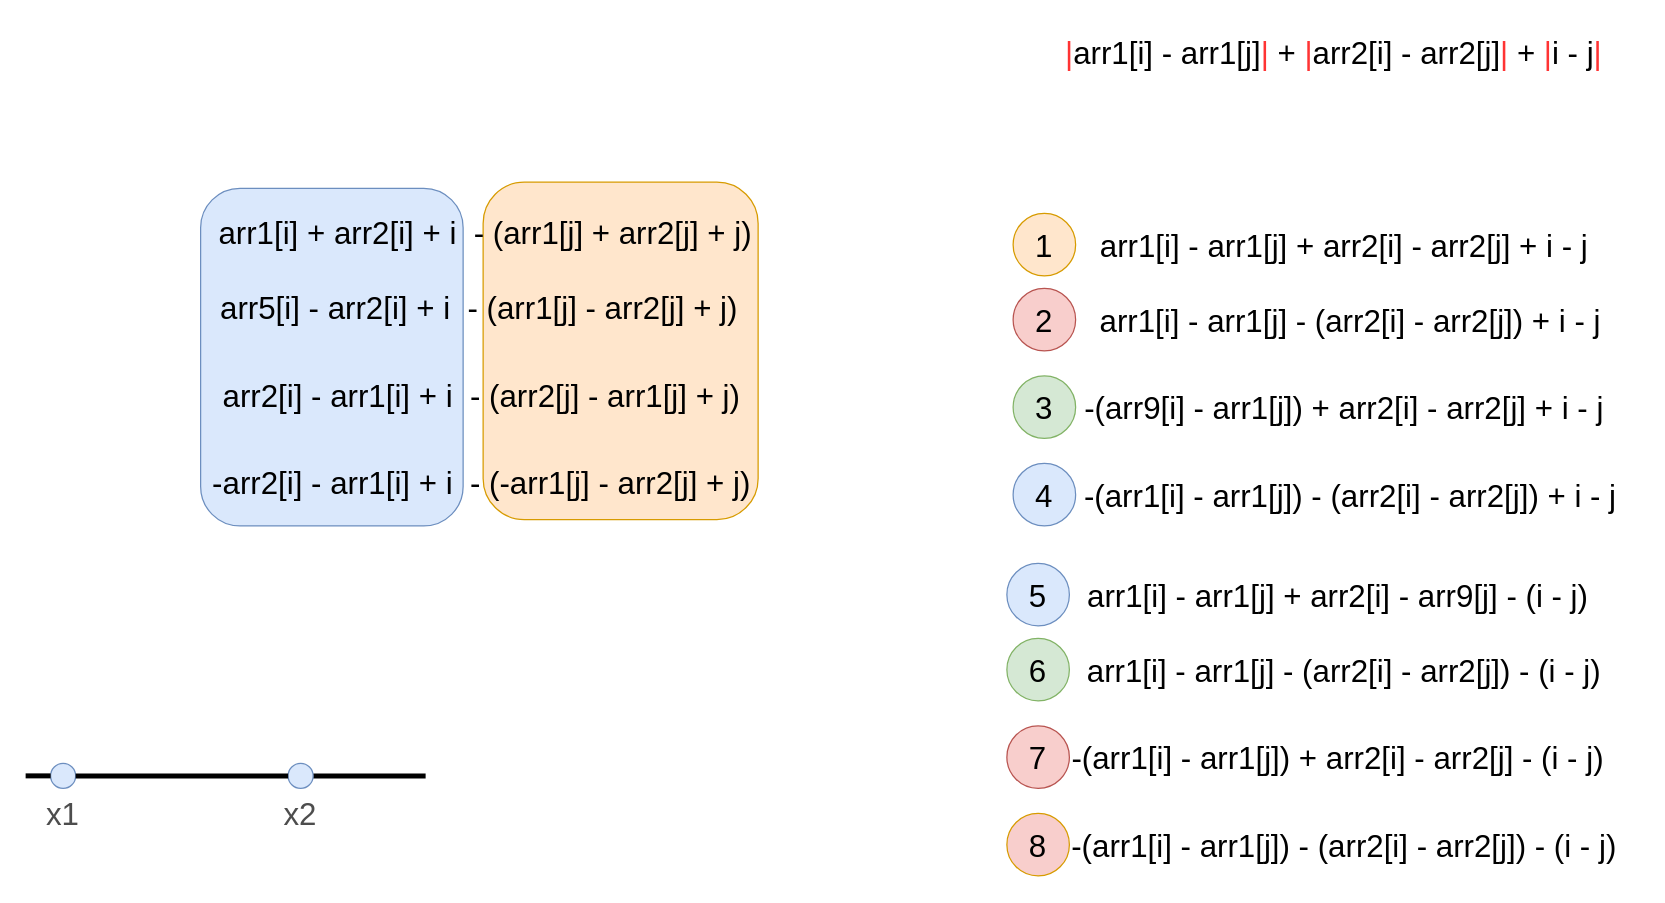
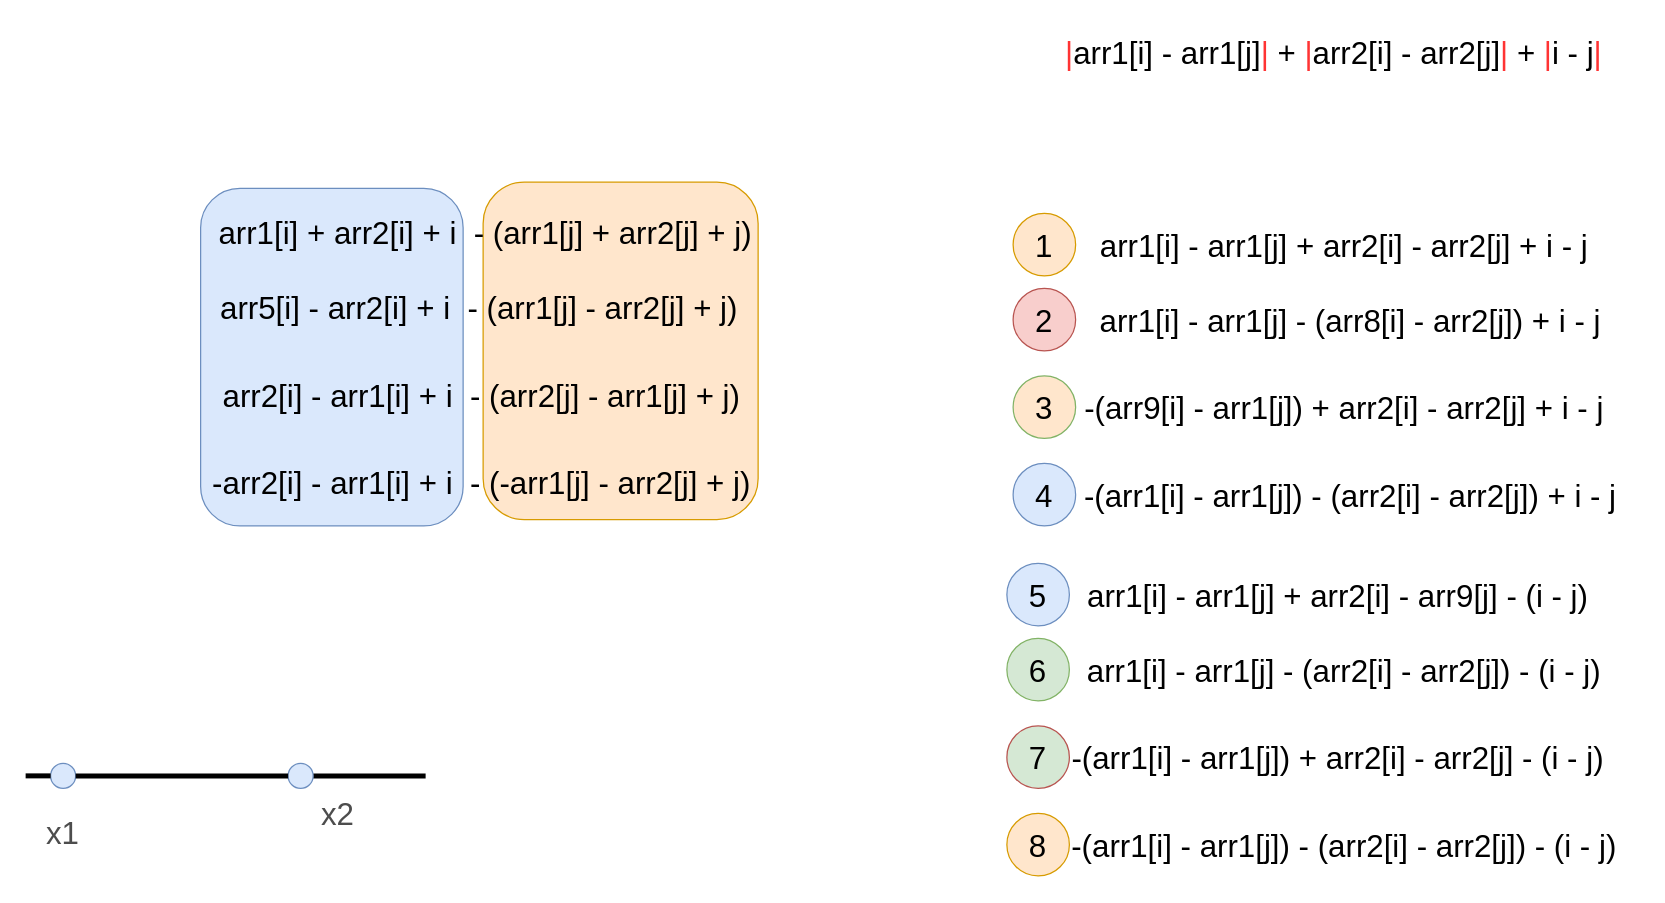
(1351, 319) -> (1351, 319)
(1044, 407) -> (1044, 407)
(1038, 757) -> (1038, 757)
(63, 813) -> (63, 832)
(301, 813) -> (338, 813)
(1038, 844) -> (1038, 844)
